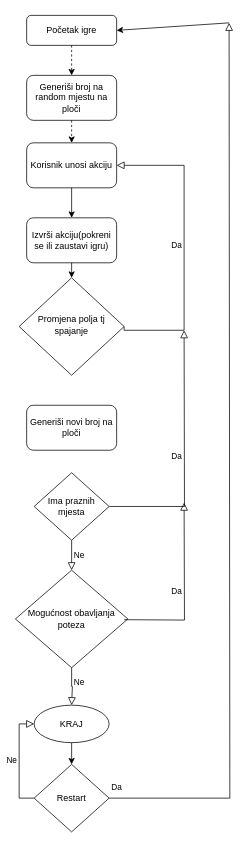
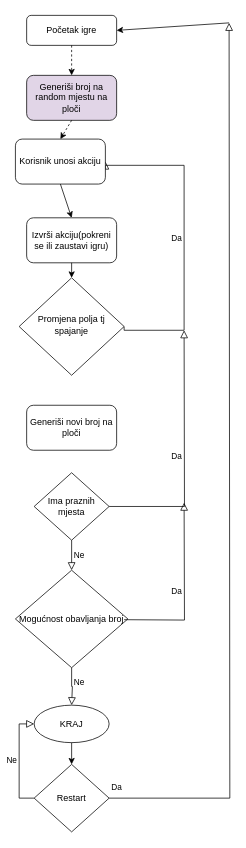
(72, 98) -> (72, 98)
(72, 165) -> (60, 162)
(72, 619) -> (72, 619)
